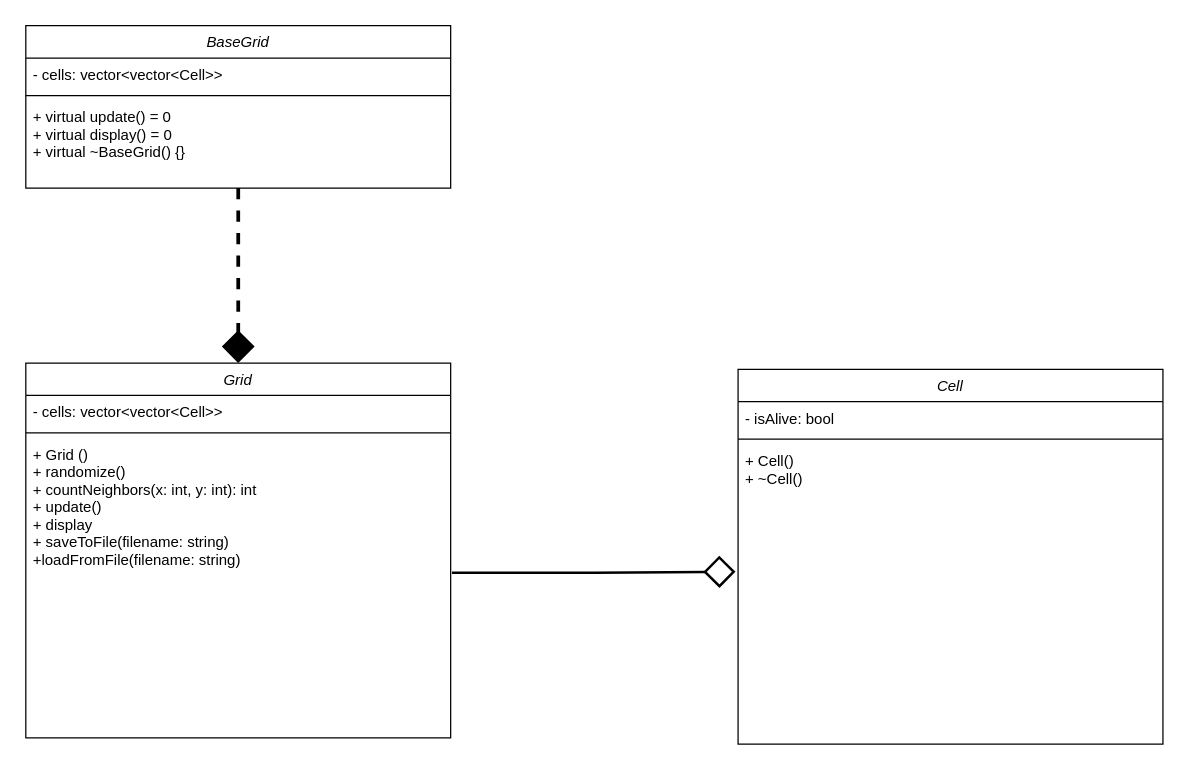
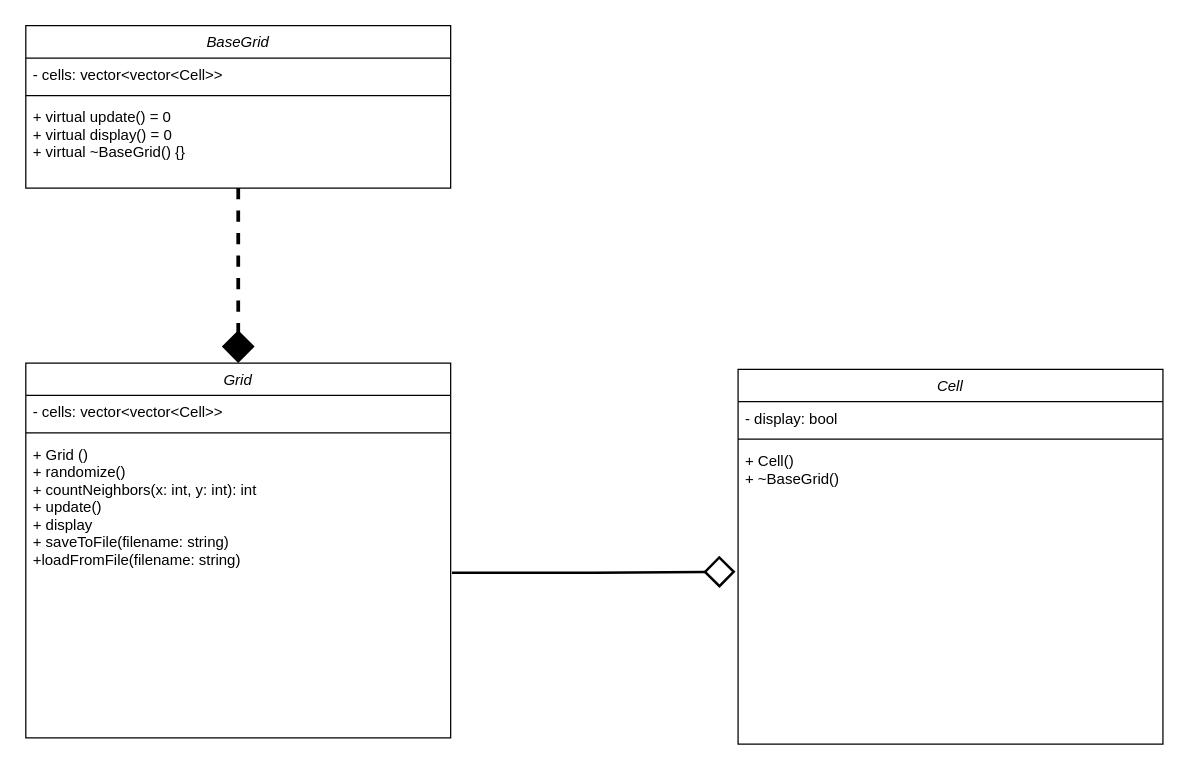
(794, 419) -> (796, 419)
(773, 461) -> (773, 461)
